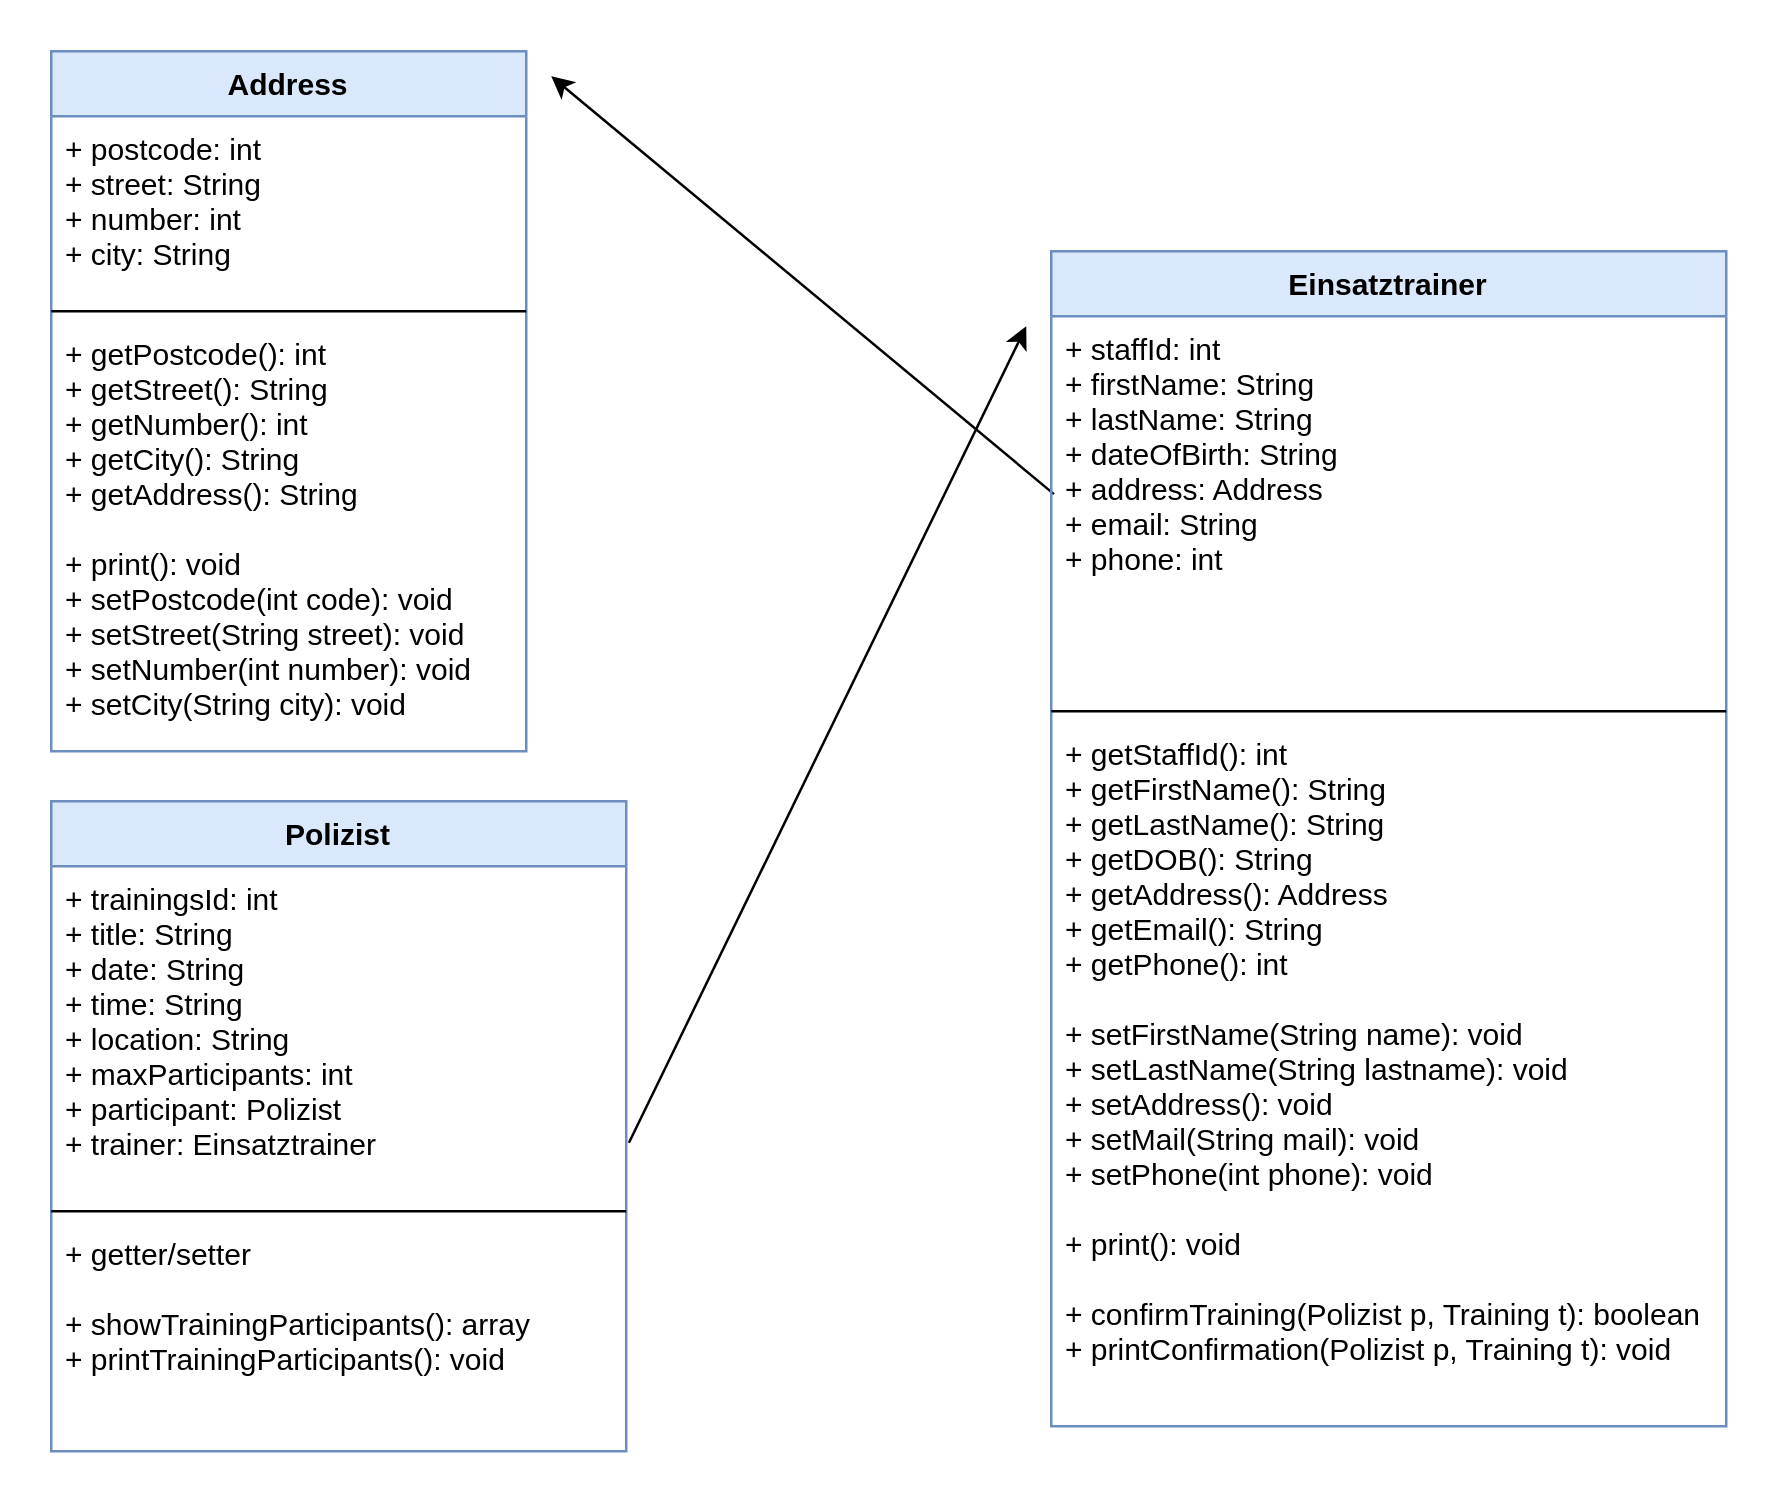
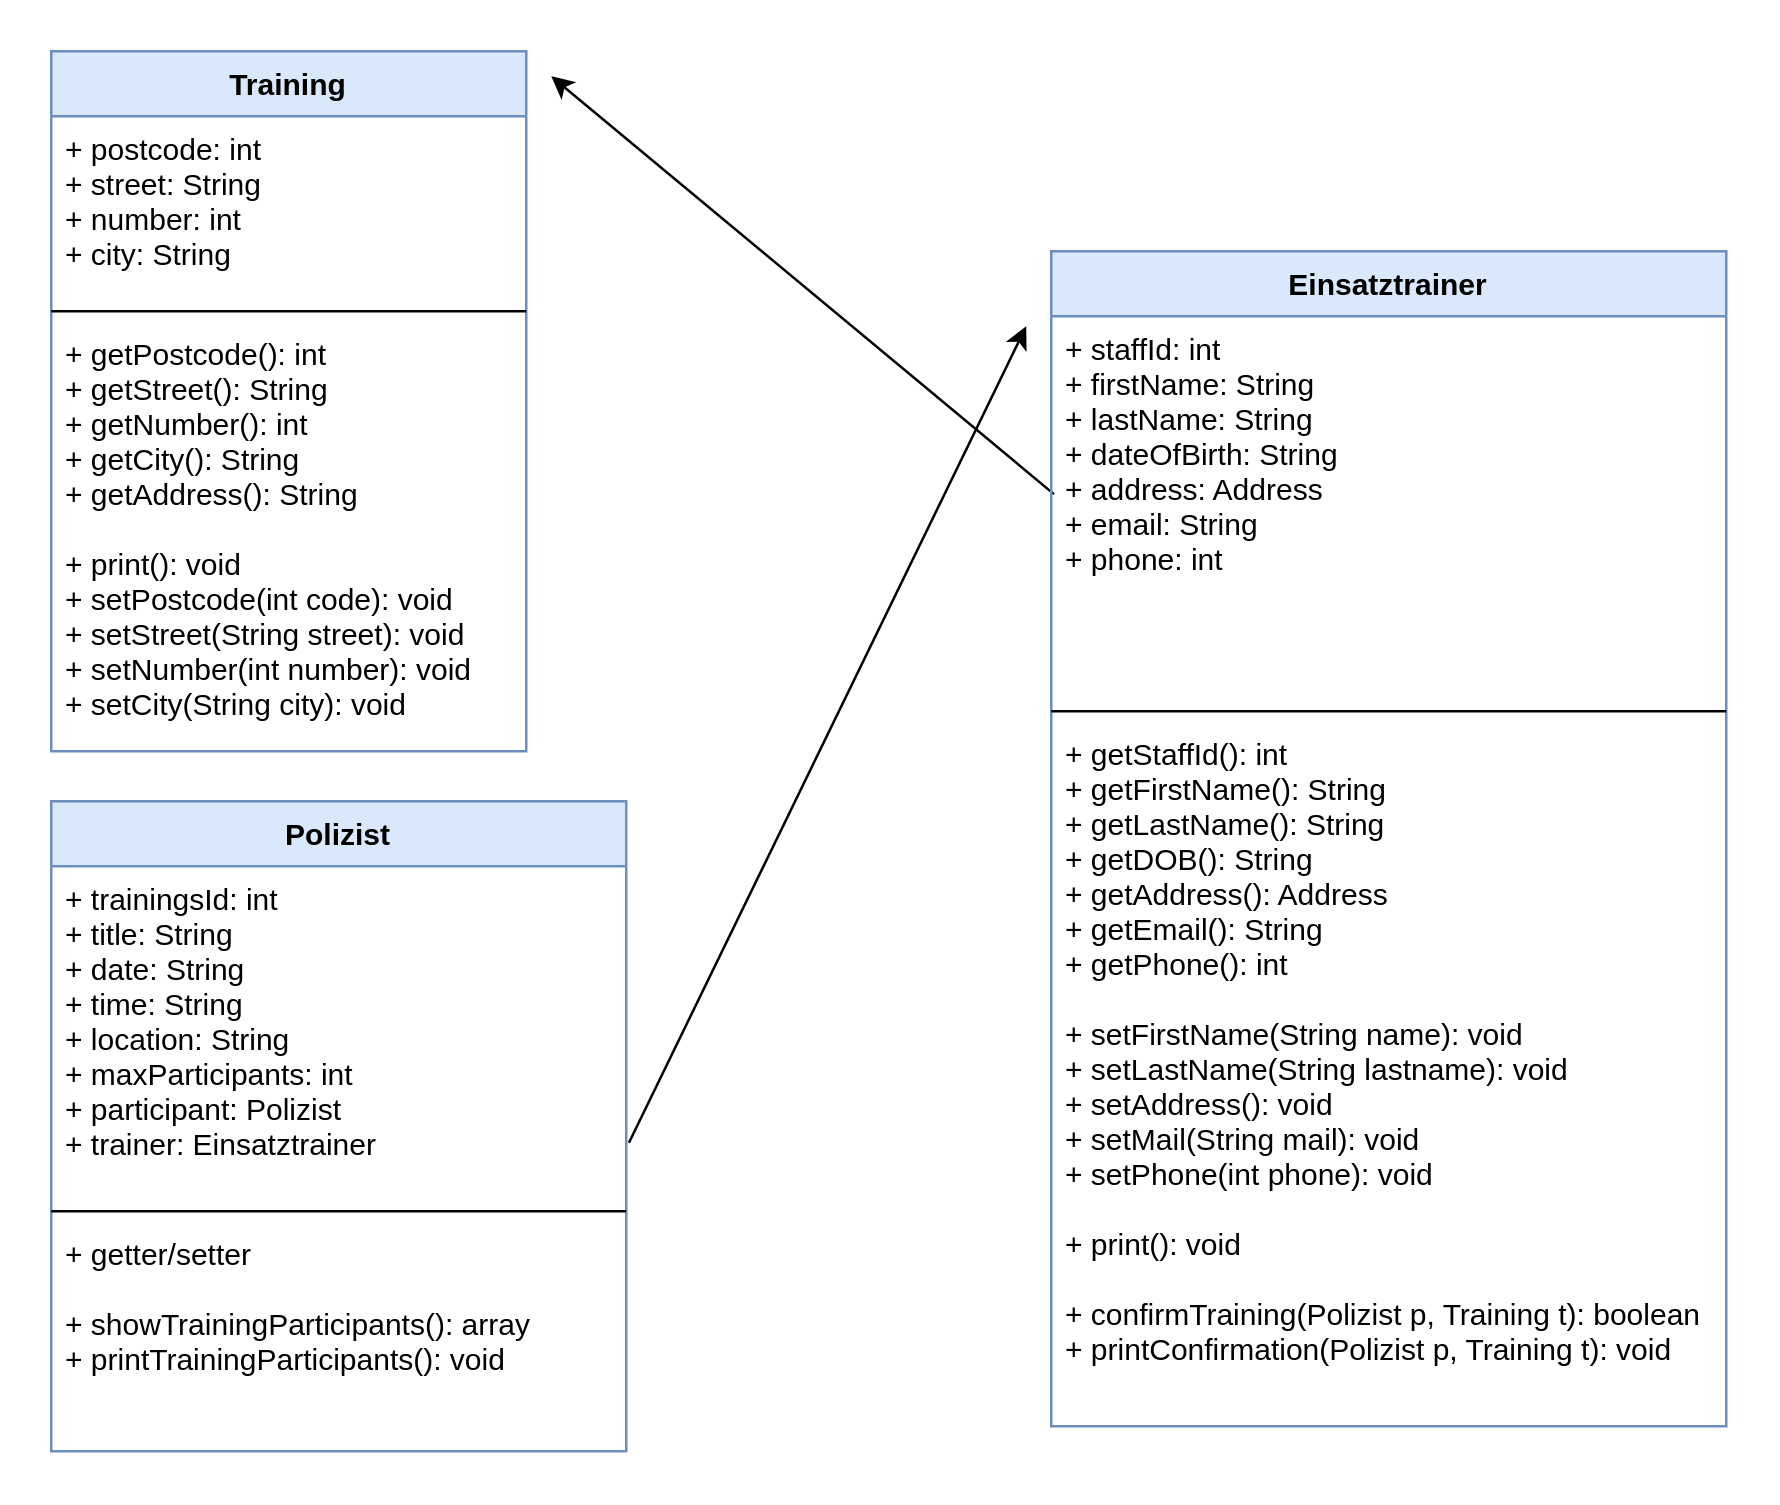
(288, 85) -> (288, 85)
